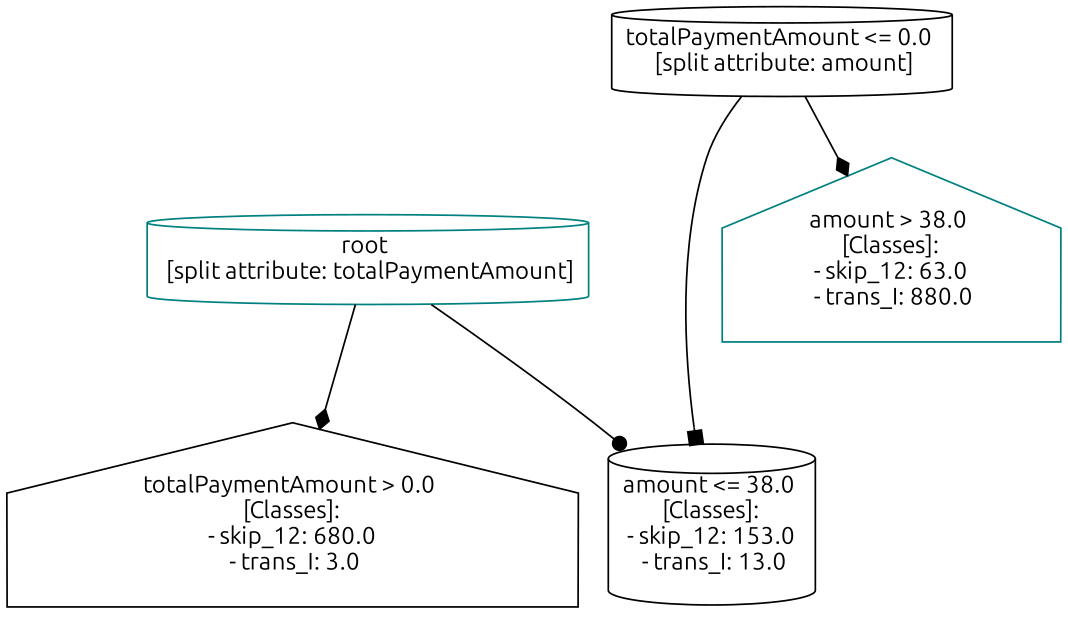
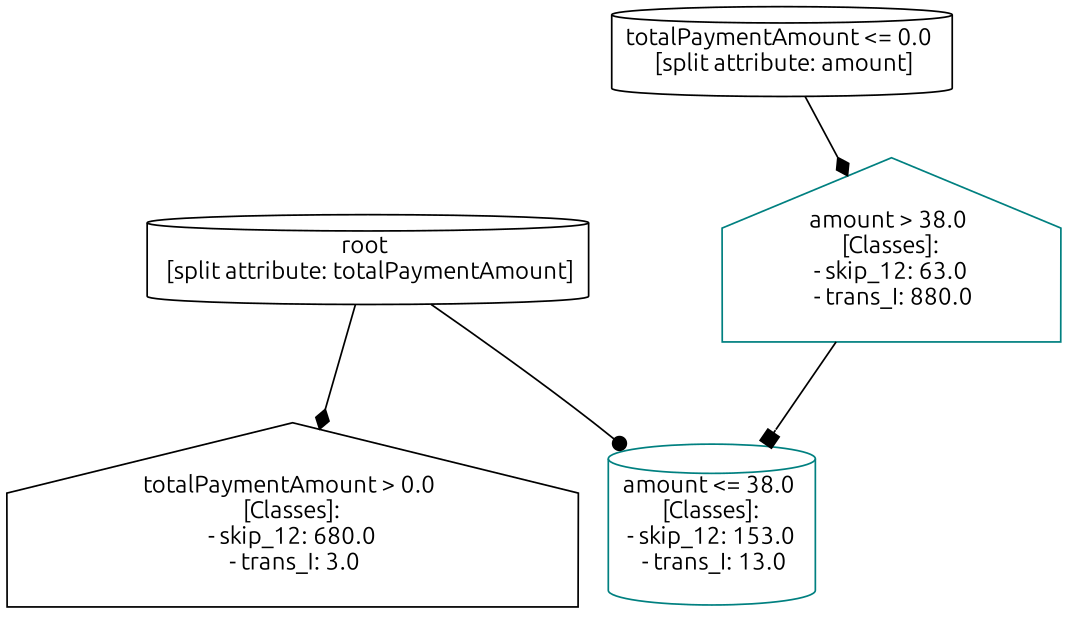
(688, 257) -> (806, 386)
(368, 260) -> (368, 260)
(712, 525) -> (712, 525)
